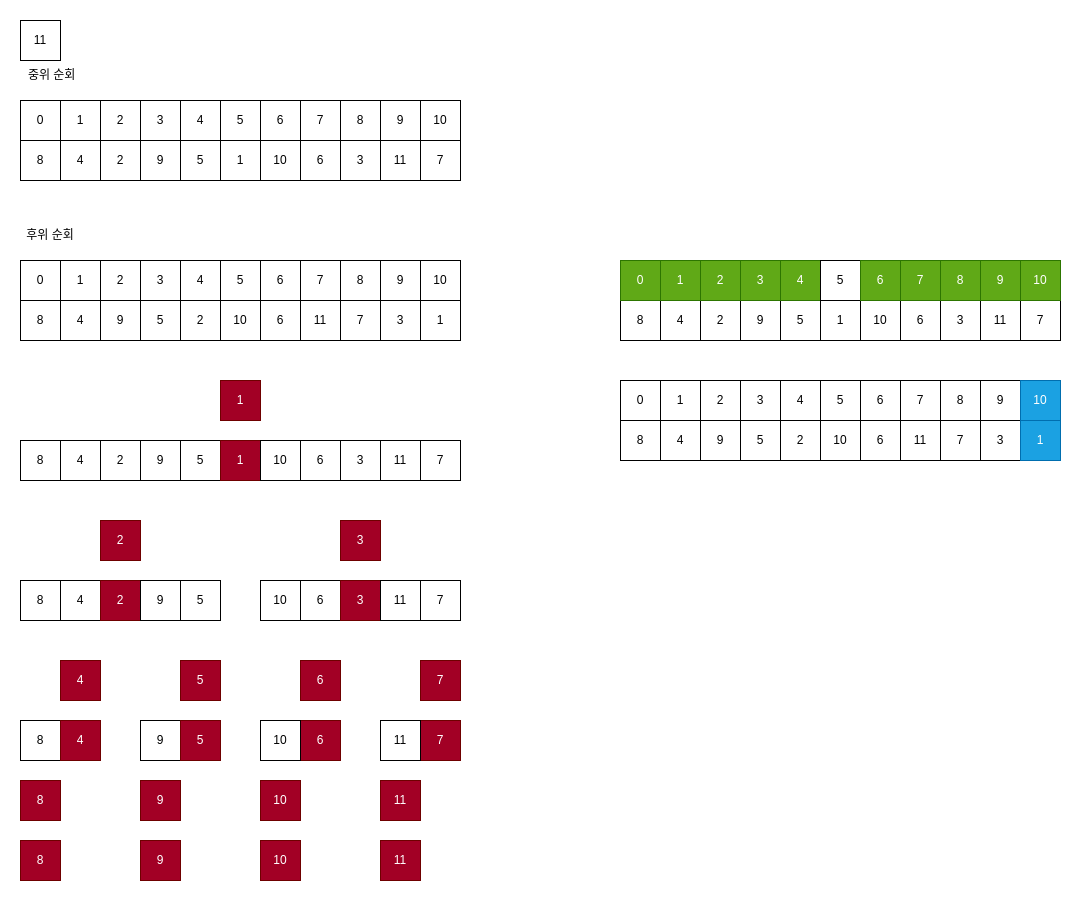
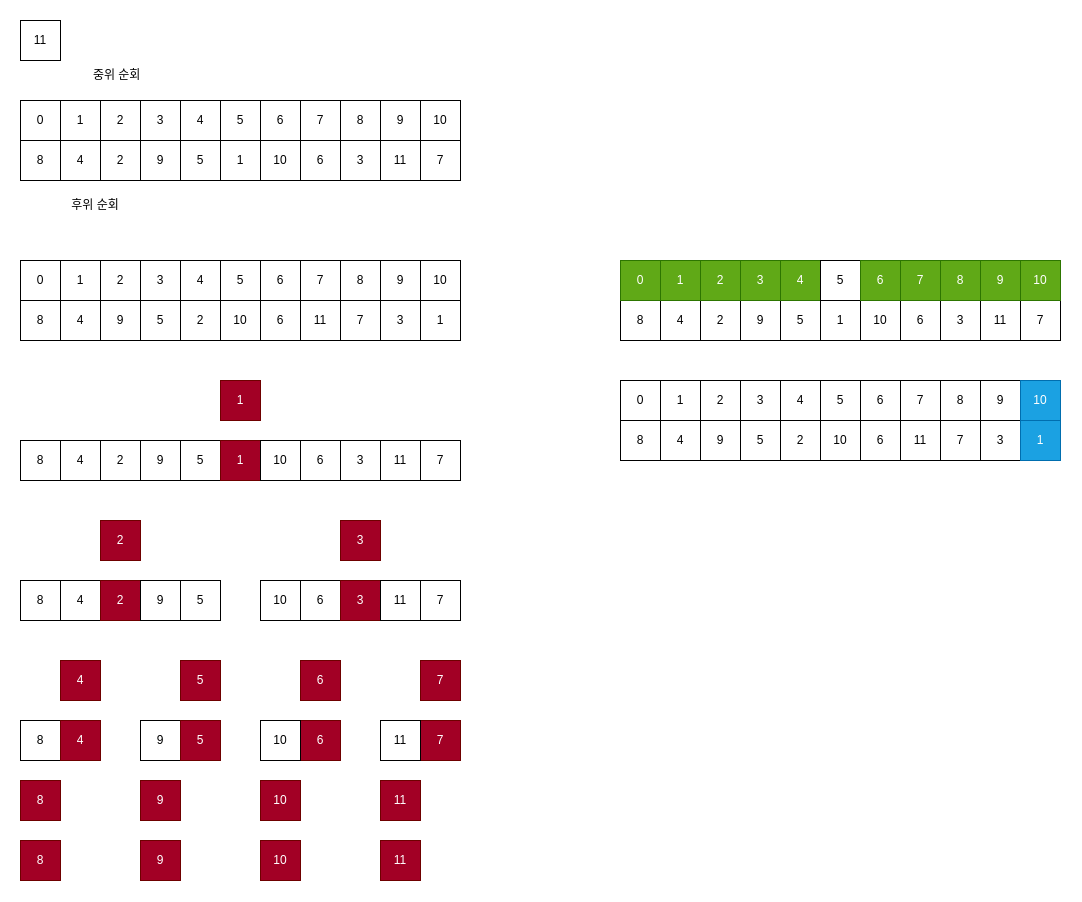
(51, 76) -> (116, 76)
(51, 236) -> (96, 206)
